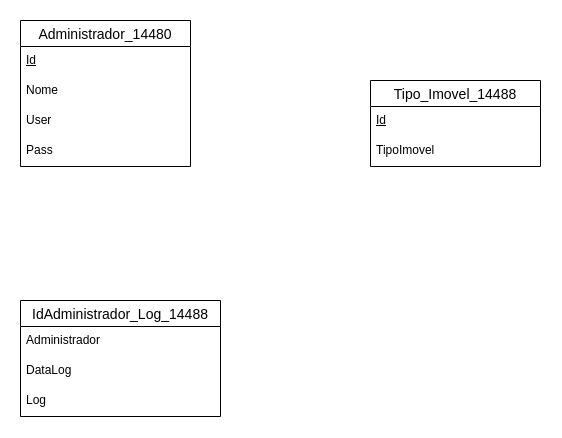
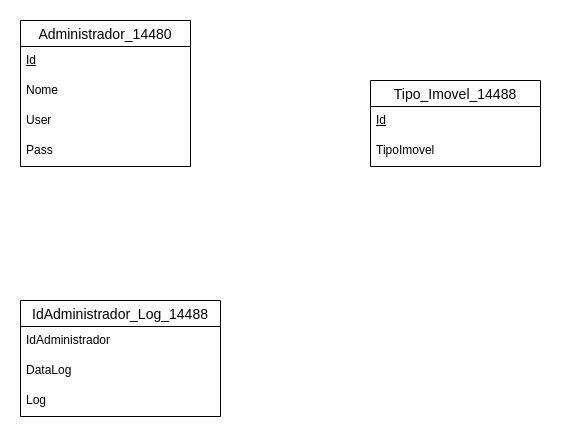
(67, 341) -> (74, 341)
